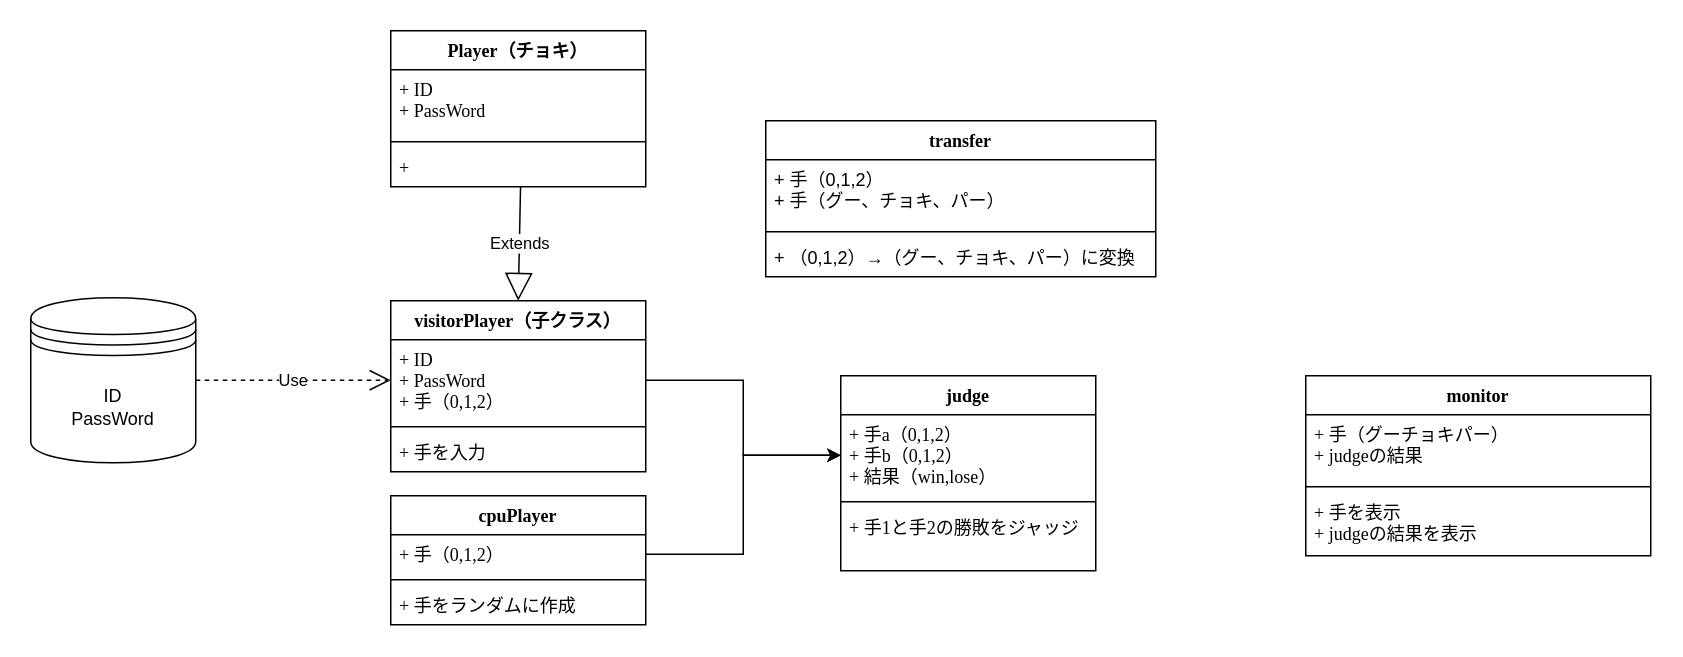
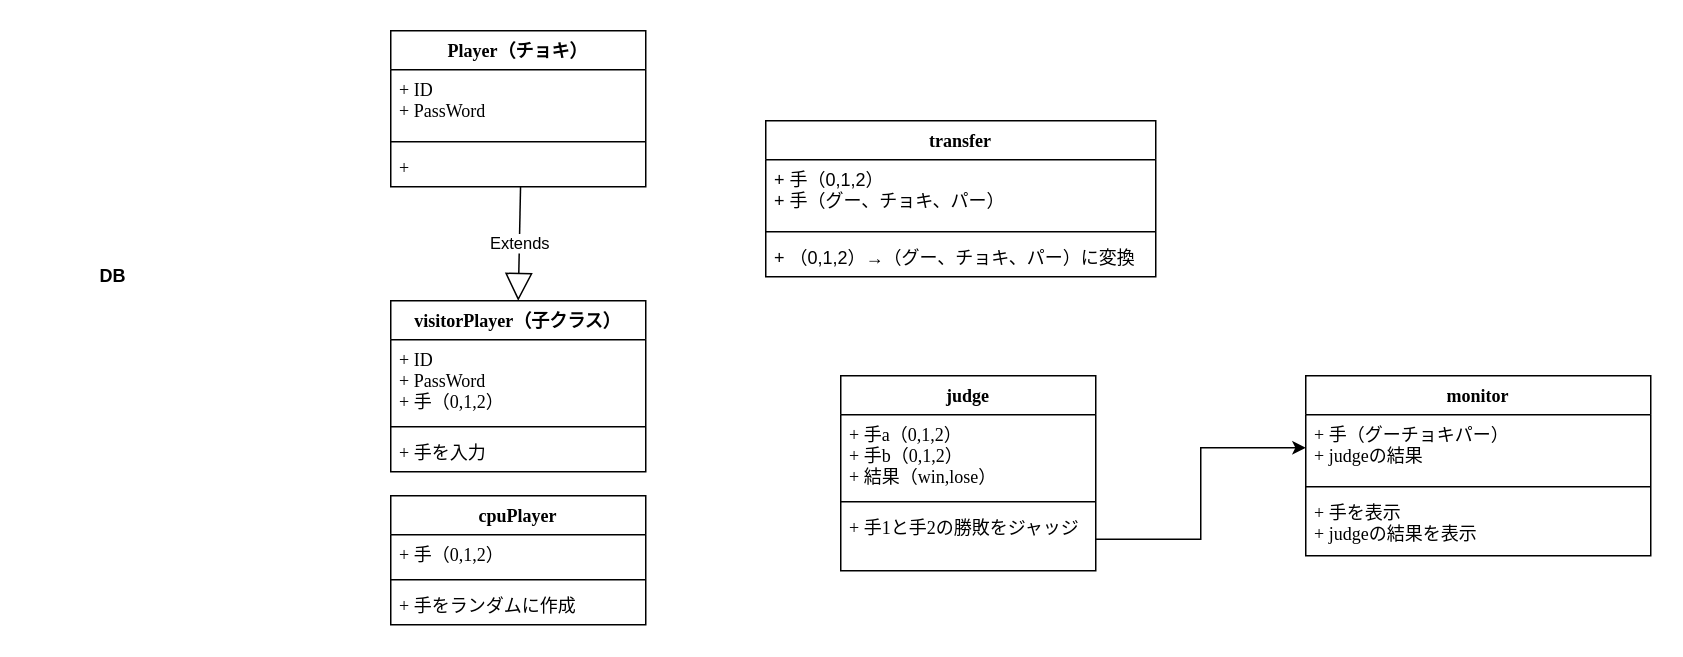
none -> (113, 277)
(113, 380) -> none
(291, 380) -> none
(731, 380) -> none
none -> (1201, 498)
(743, 554) -> none
